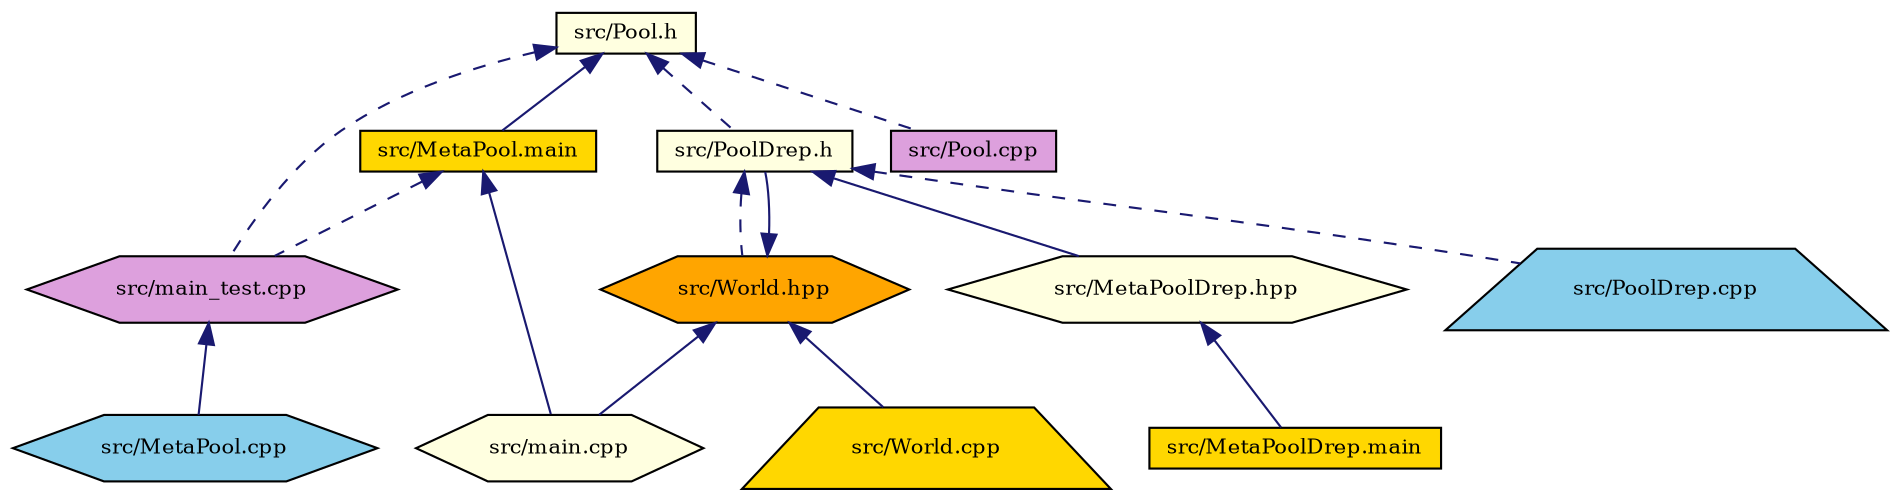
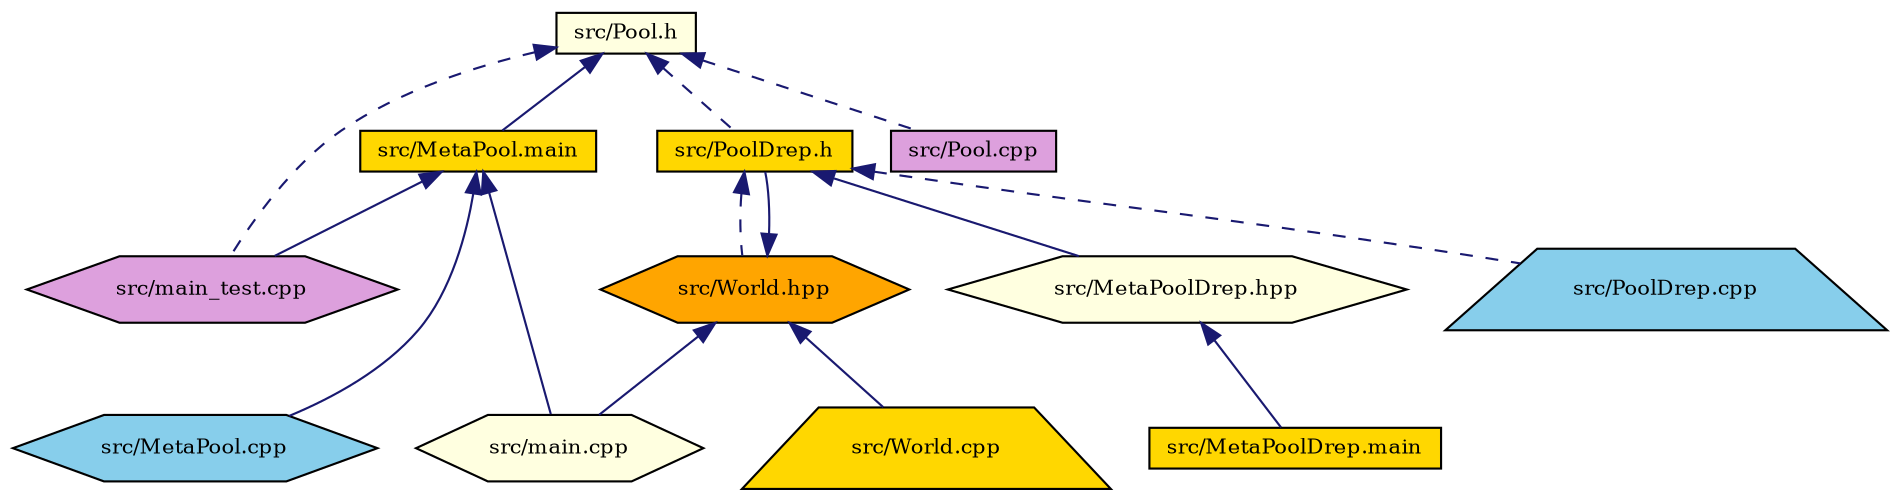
(755, 151) -> (755, 151)
(348, 219) -> (348, 219)
(202, 380) -> (416, 333)
